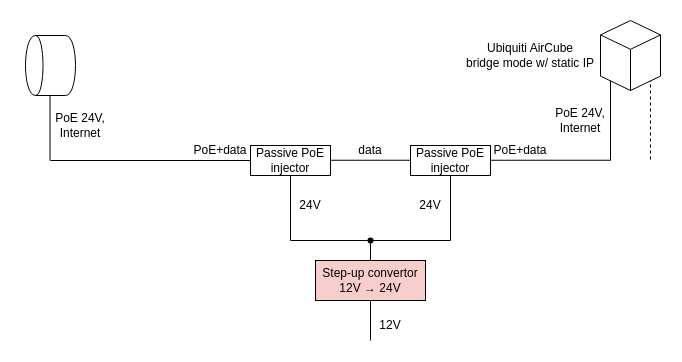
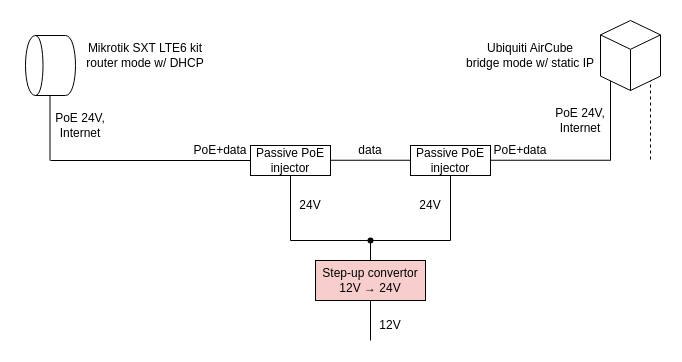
none -> (146, 56)
